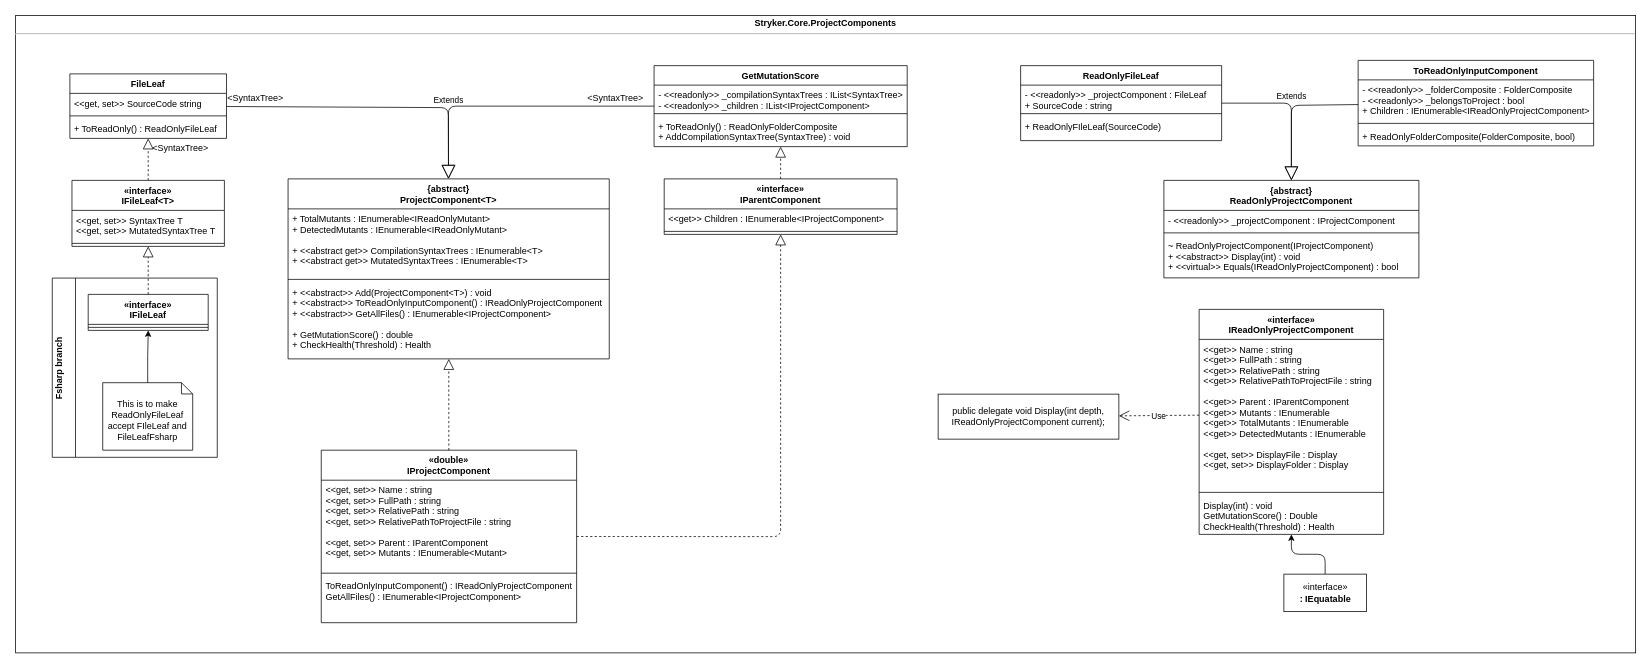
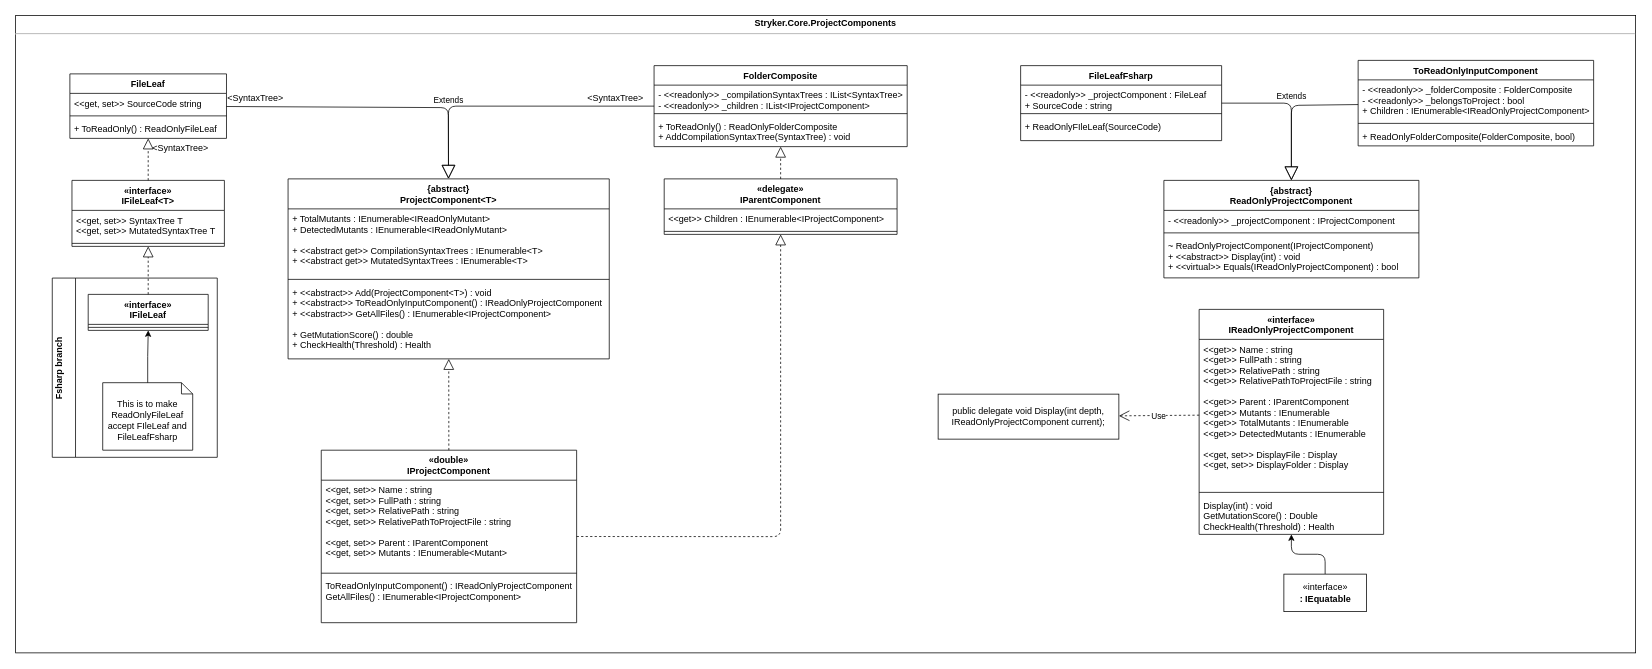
(780, 76) -> (780, 76)
(1121, 76) -> (1121, 76)
(780, 189) -> (780, 189)
